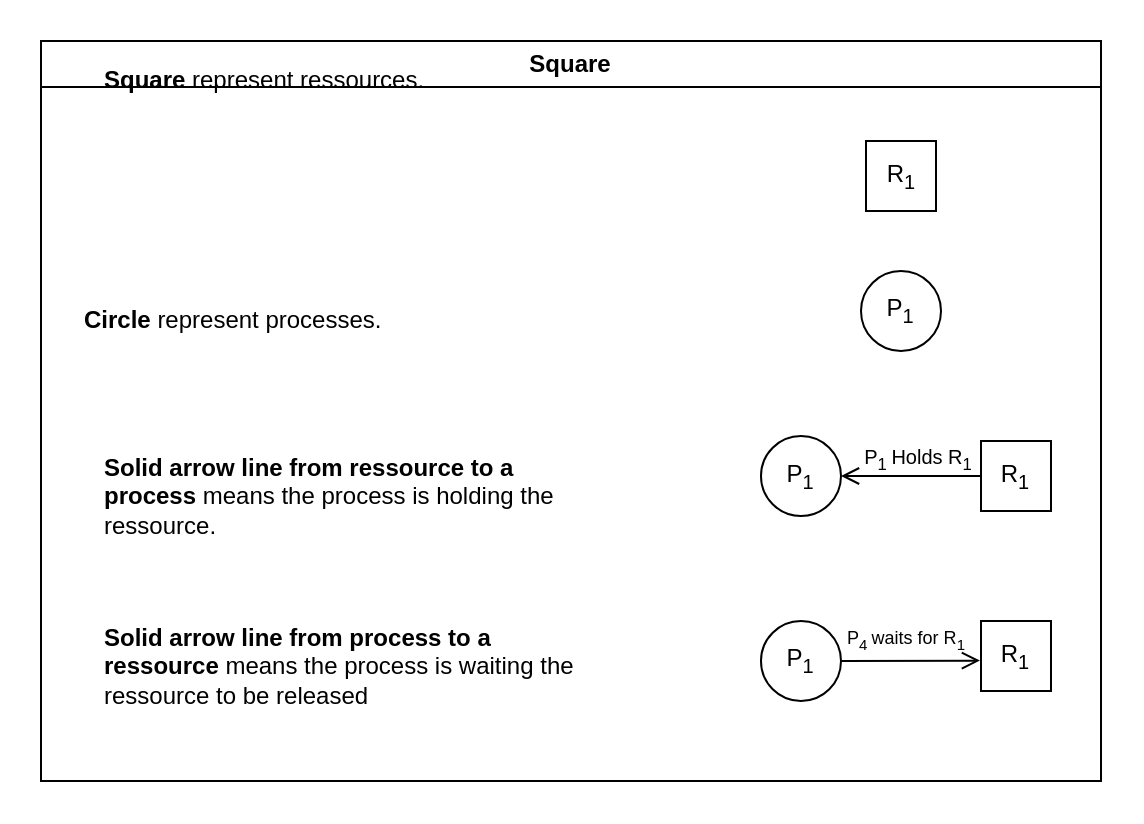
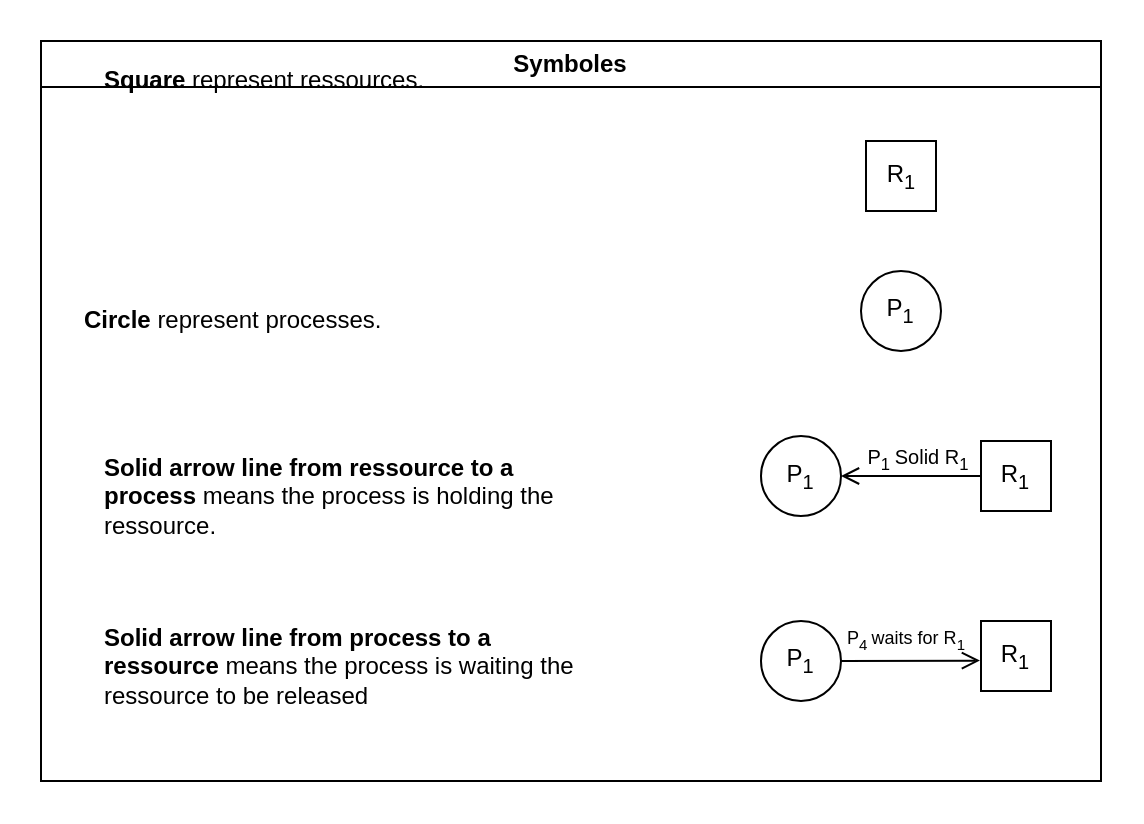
(571, 65) -> (571, 65)
(919, 457) -> (919, 457)
